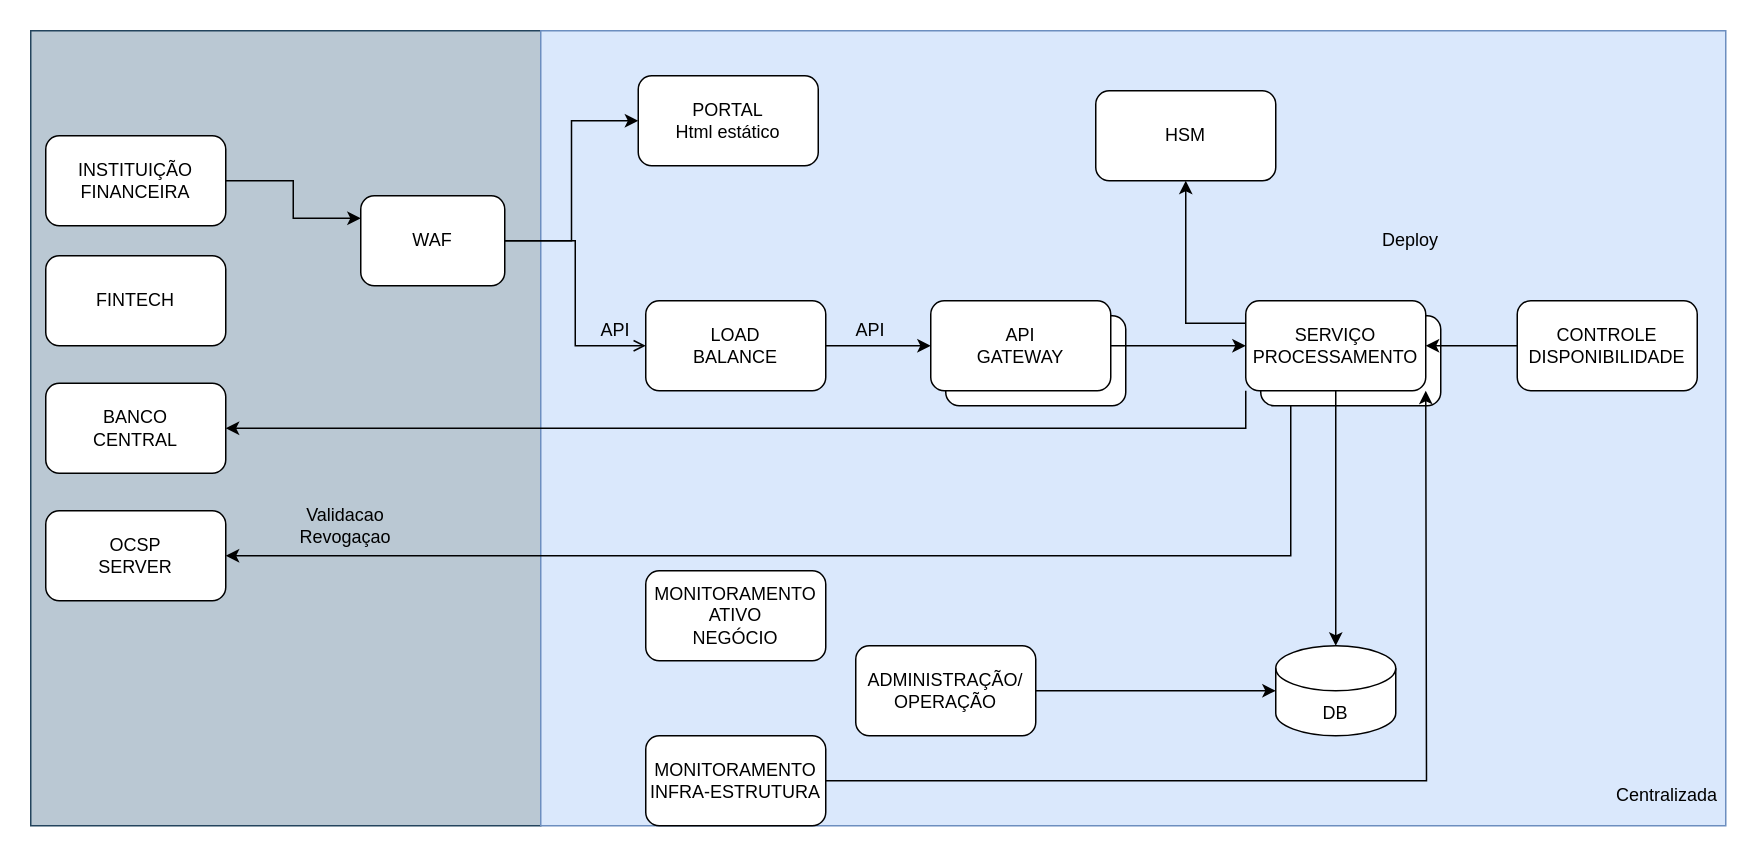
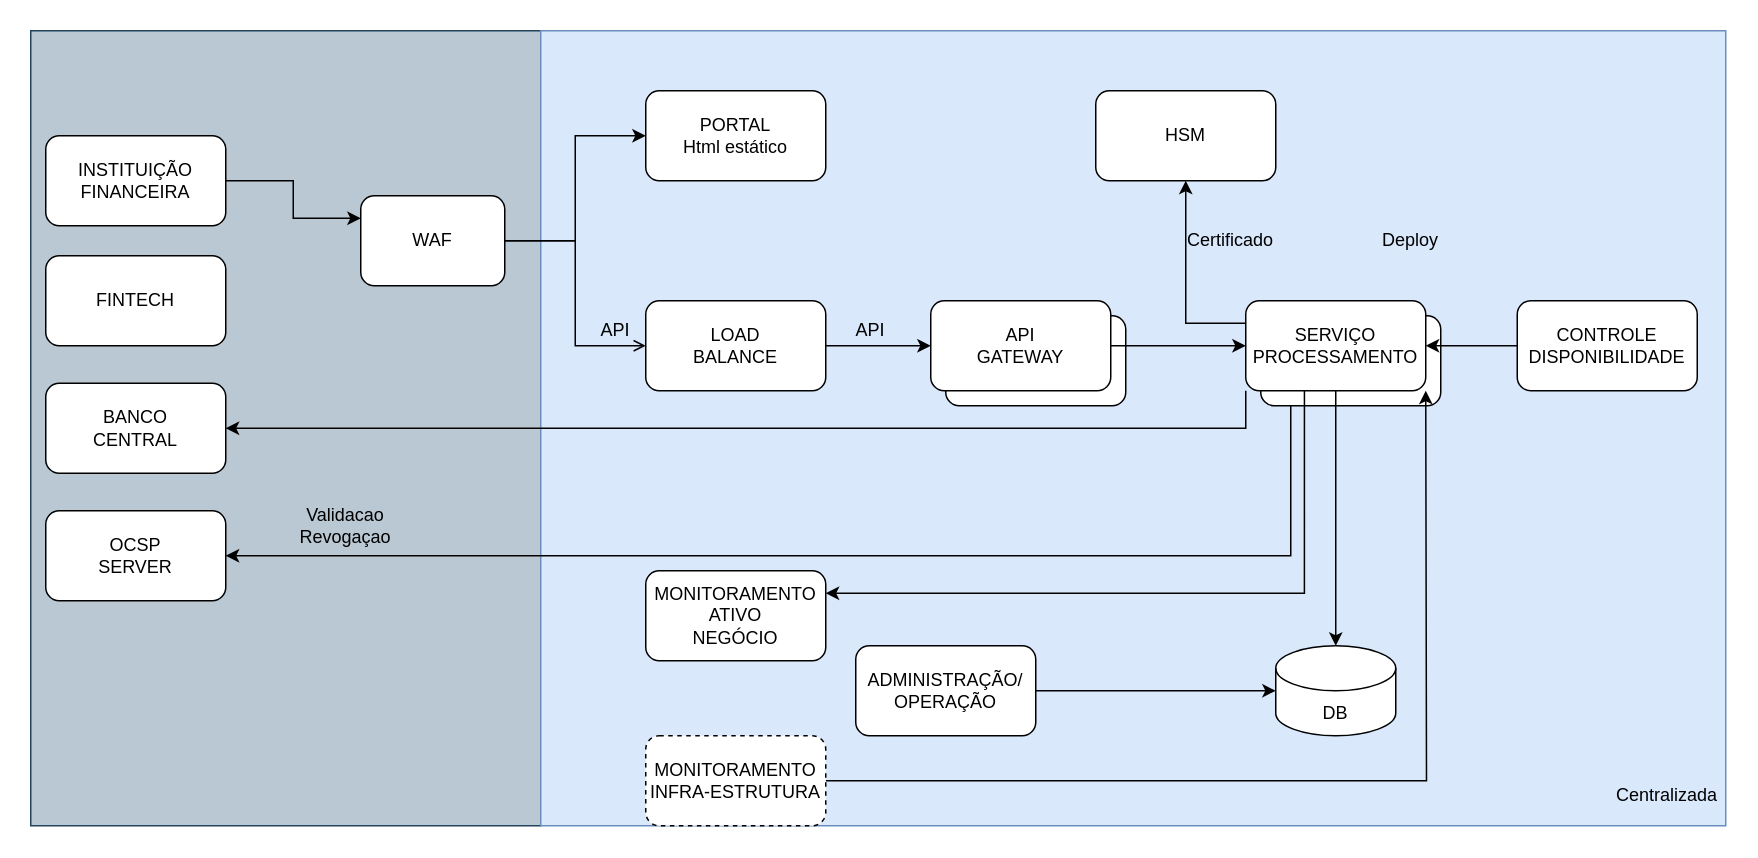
(728, 121) -> (736, 136)
none -> (1231, 241)
none -> (1171, 593)
(736, 781) -> (736, 781)
